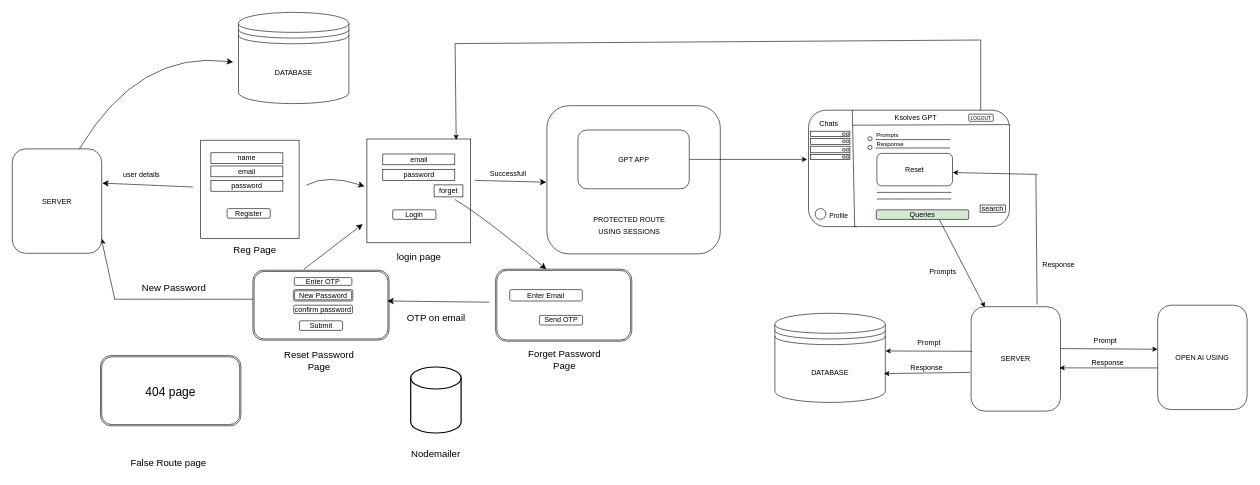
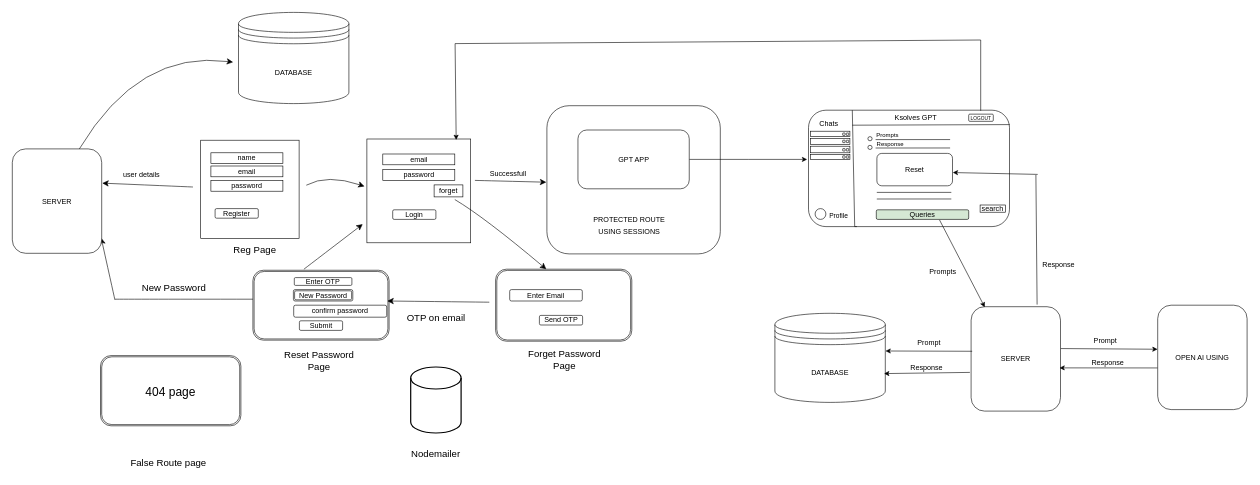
(249, 213) -> (237, 213)
(419, 257) -> none
(323, 309) -> (340, 311)
